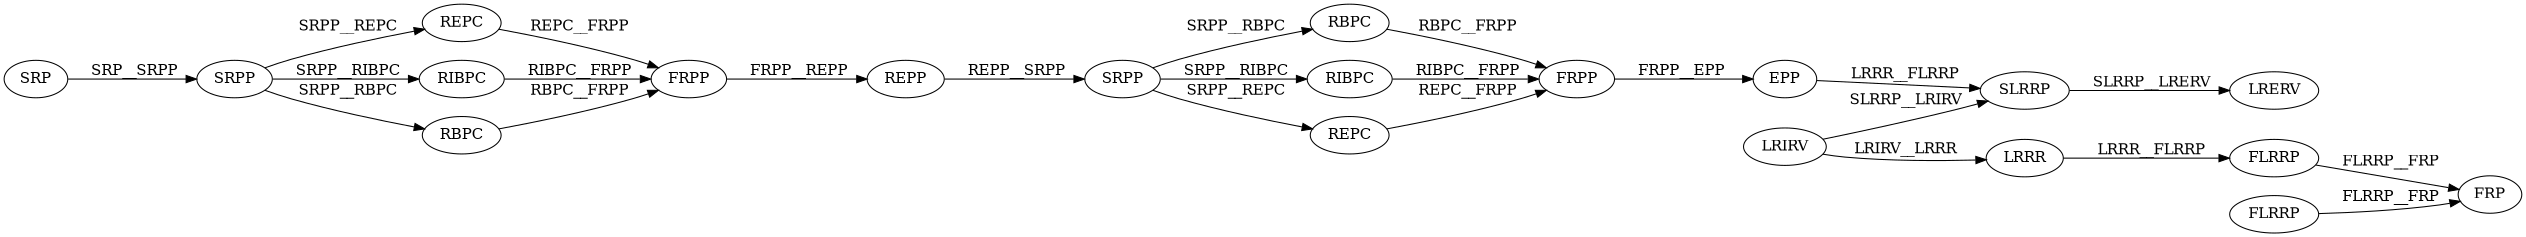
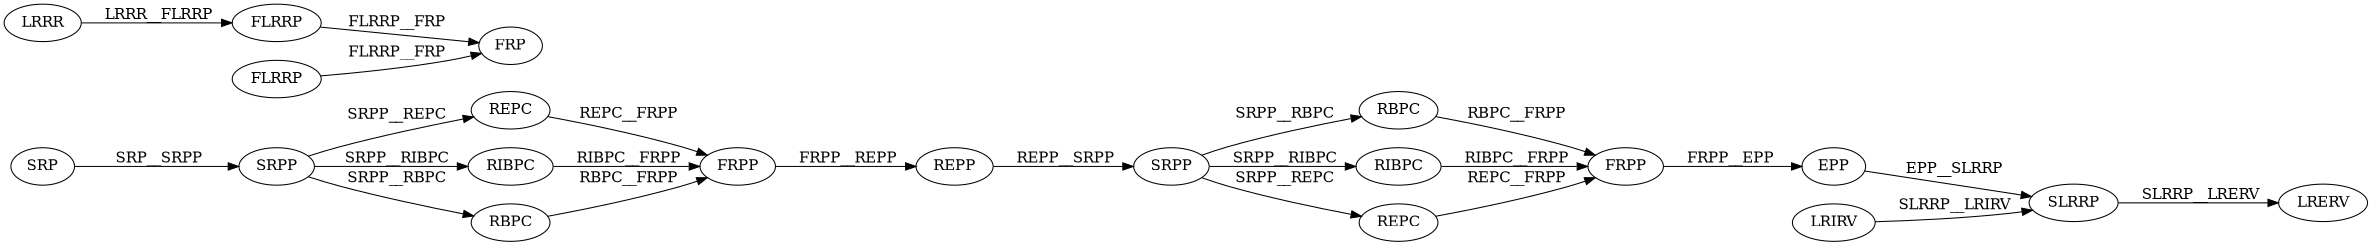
(1903, 74) -> (1952, 169)
(1899, 160) -> none
